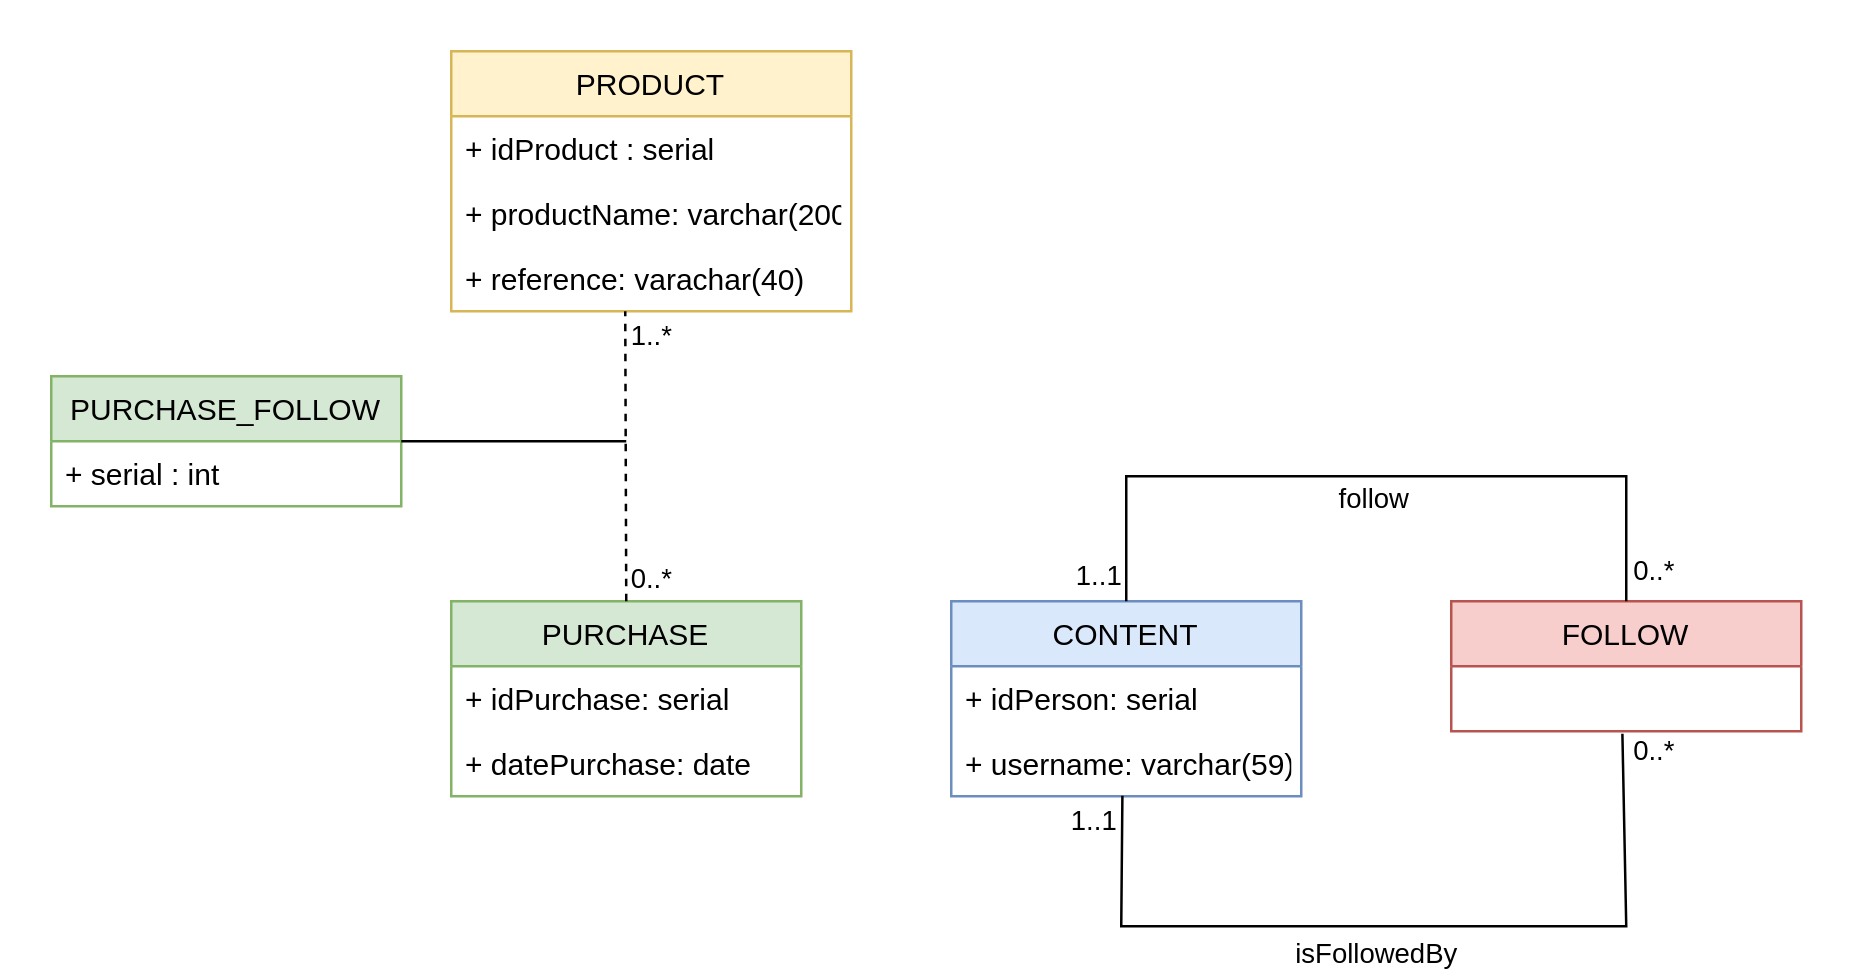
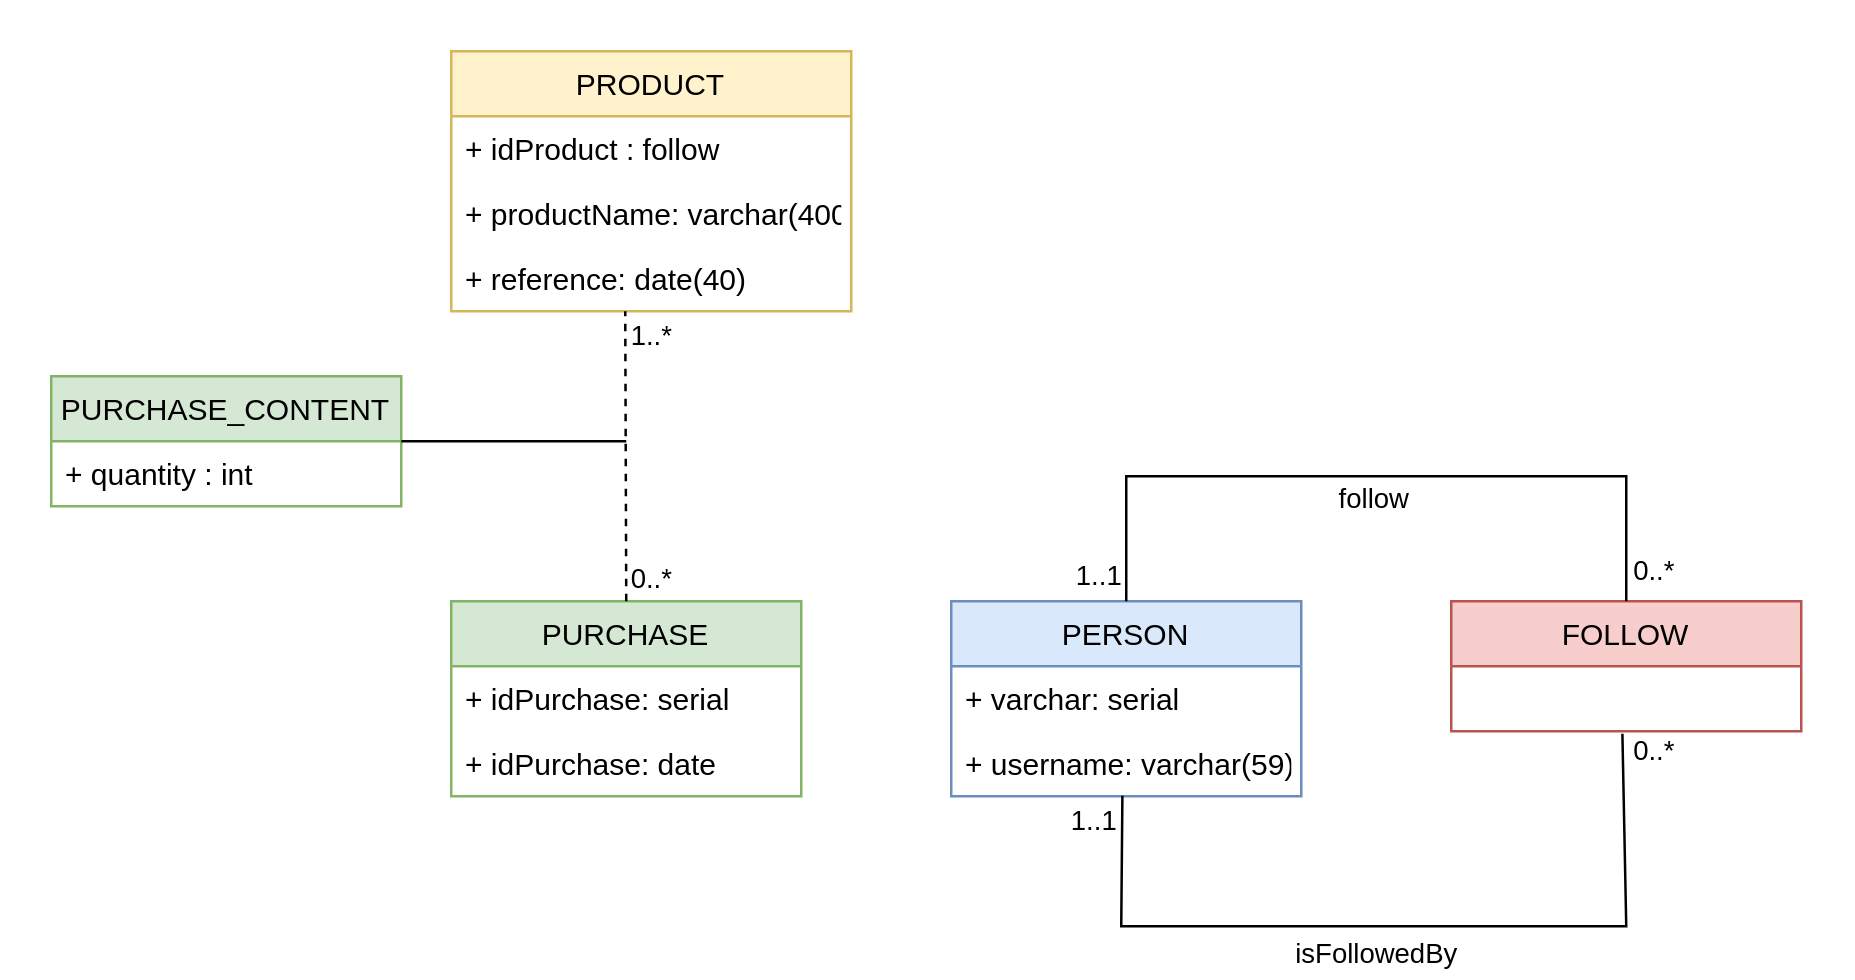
(606, 150) -> (606, 150)
(680, 215) -> (680, 215)
(663, 280) -> (630, 280)
(225, 410) -> (225, 410)
(155, 475) -> (176, 475)
(1125, 635) -> (1125, 635)
(1093, 700) -> (1088, 700)
(621, 765) -> (601, 765)
